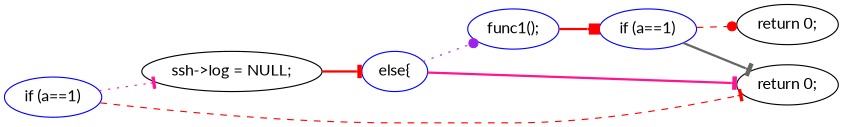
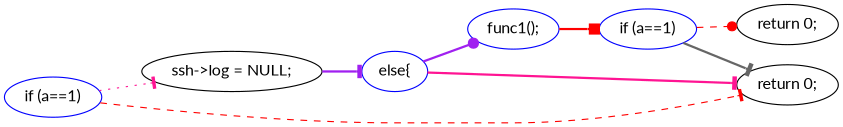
(446, 53) -> (446, 53)
(339, 71) -> (339, 71)
